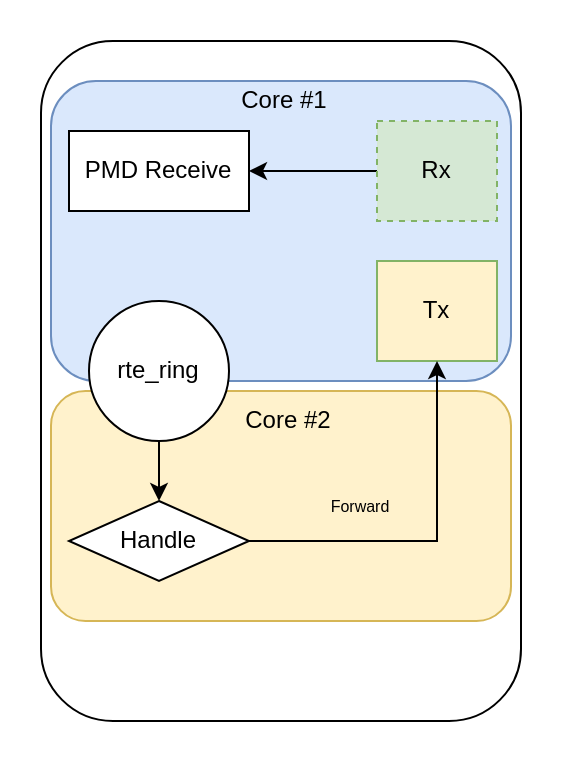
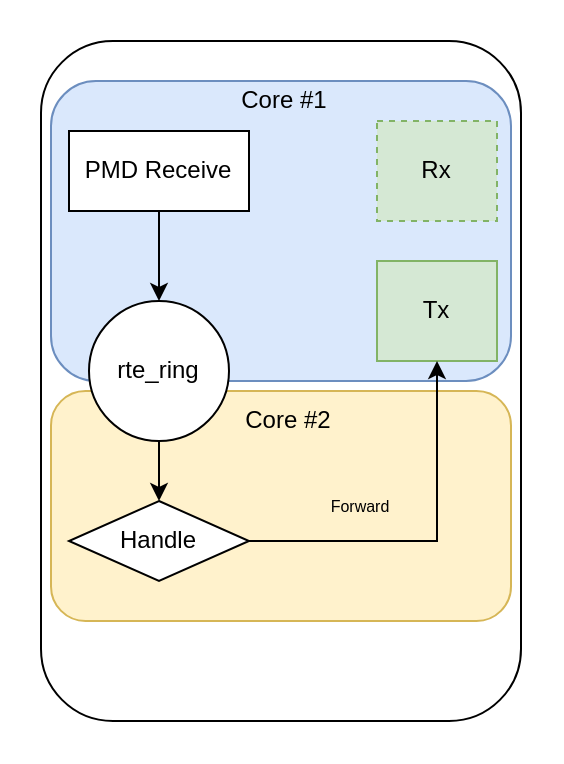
(320, 171) -> none
none -> (159, 249)
(437, 311) -> (437, 311)
